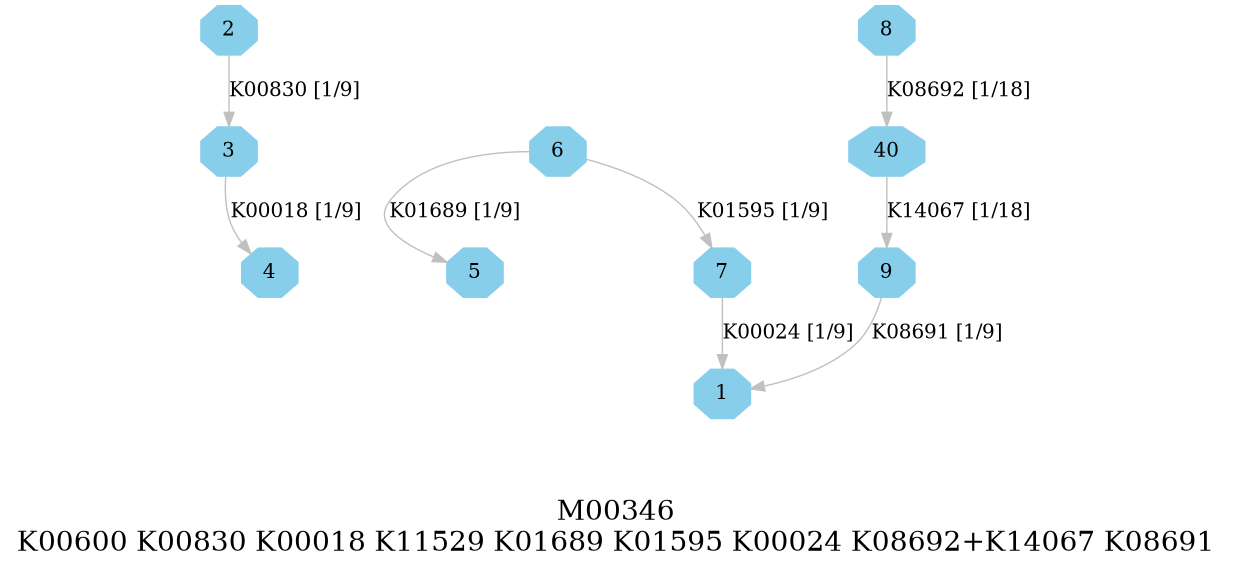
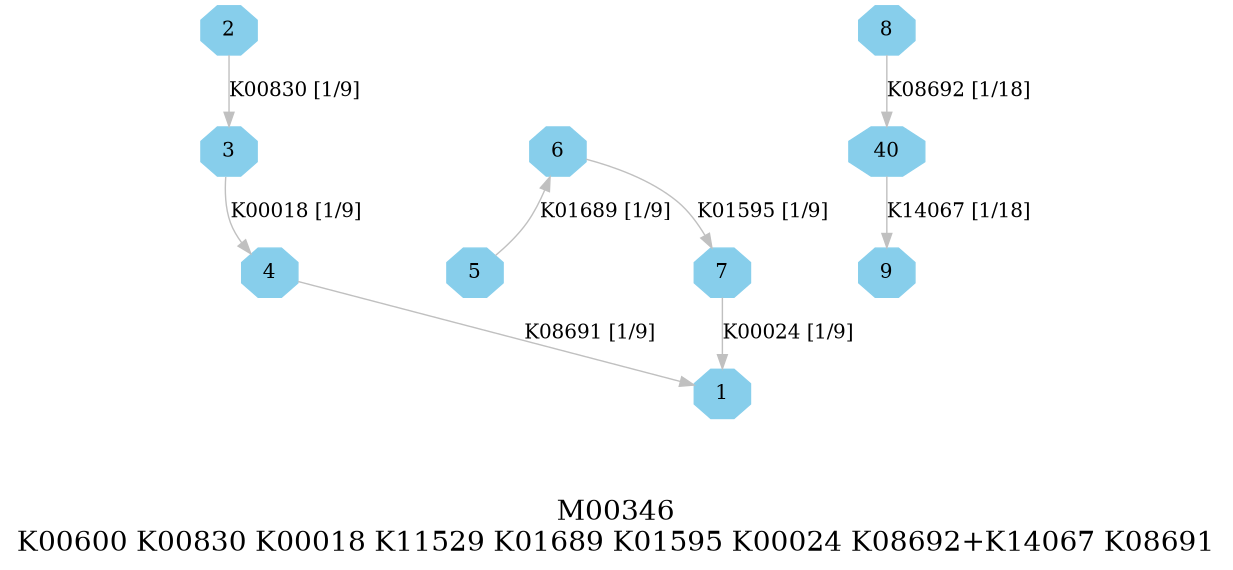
(416, 178) -> (525, 226)
(837, 358) -> (489, 331)
